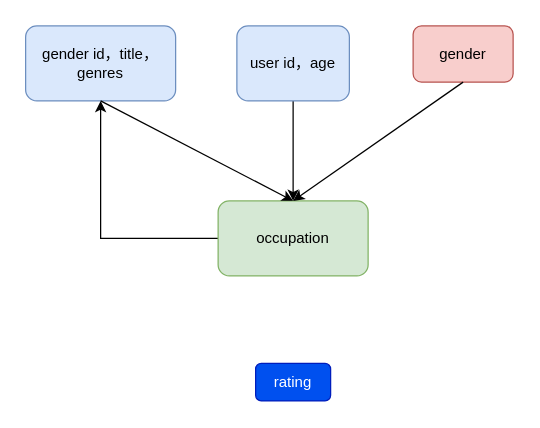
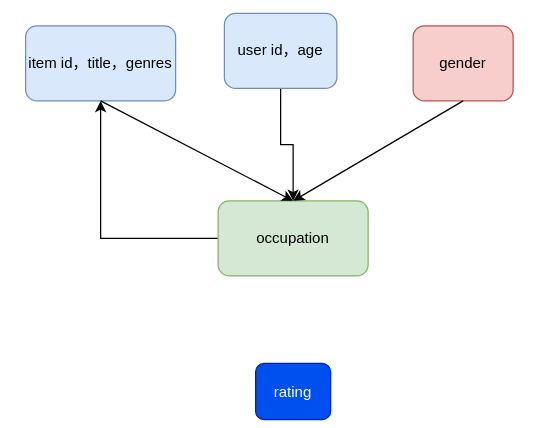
(463, 54) -> (463, 63)
(101, 63) -> (101, 63)
(293, 63) -> (281, 51)
(293, 382) -> (293, 391)
